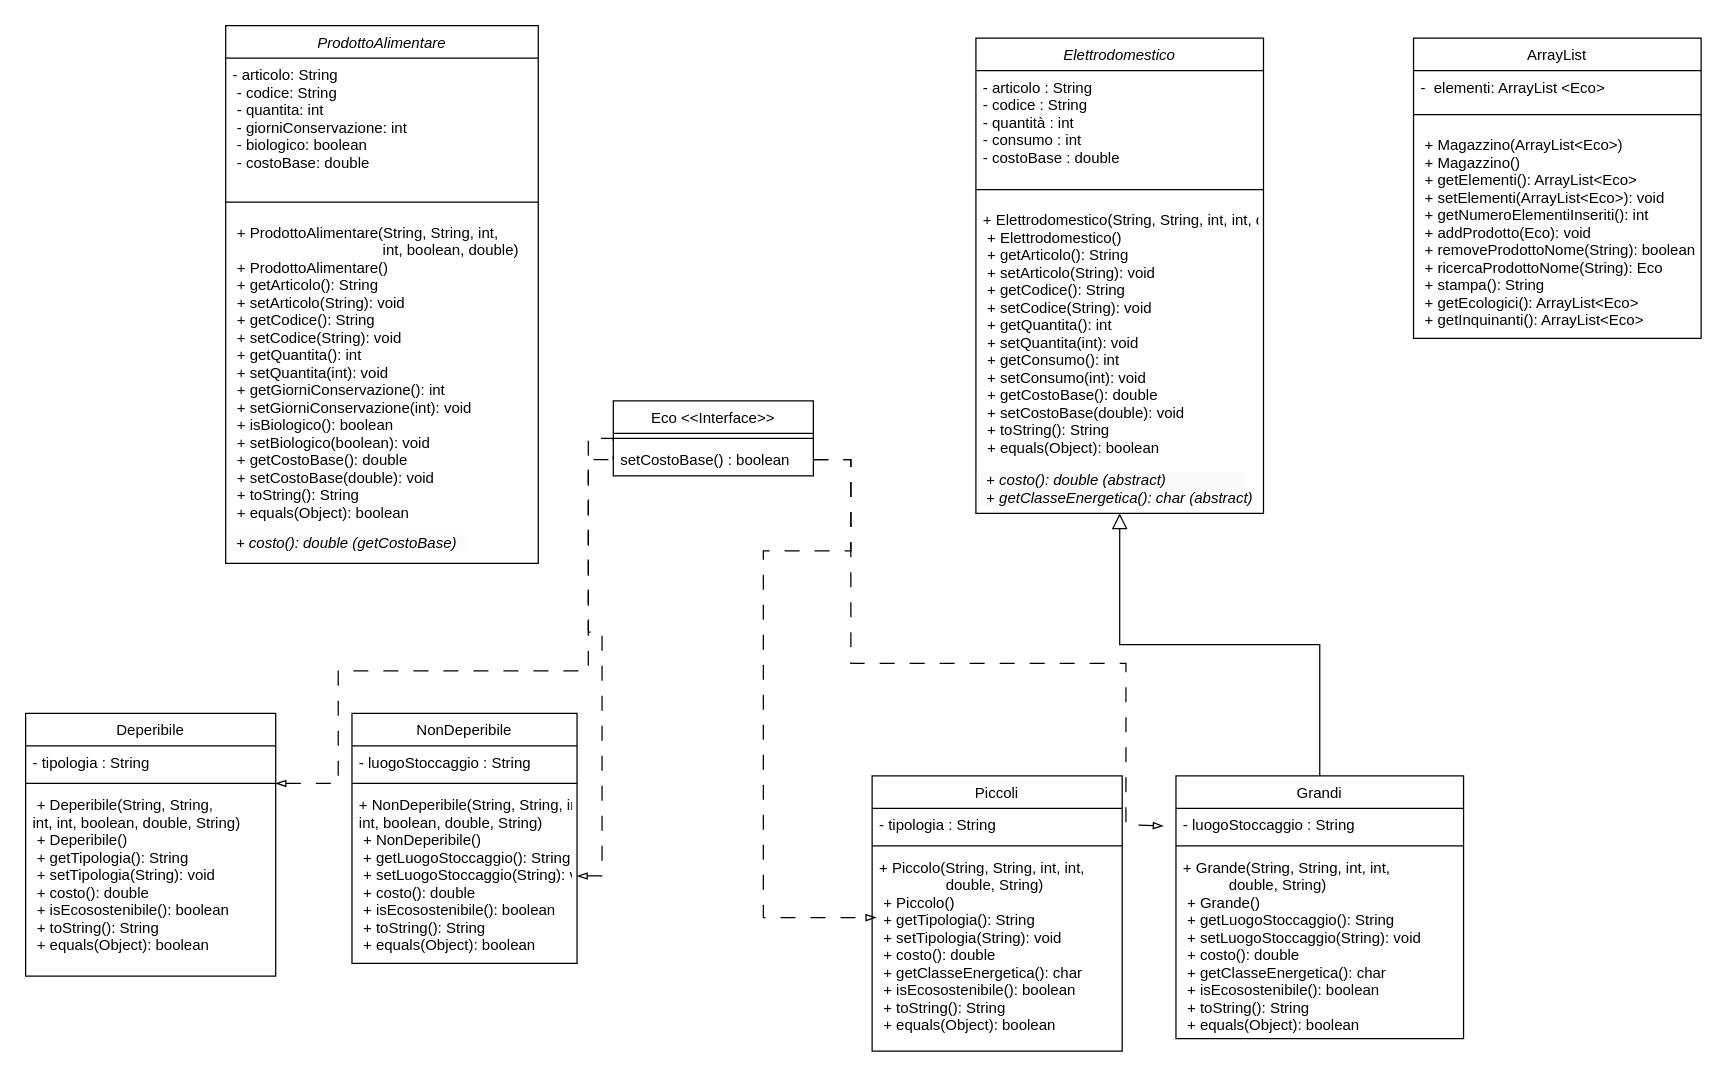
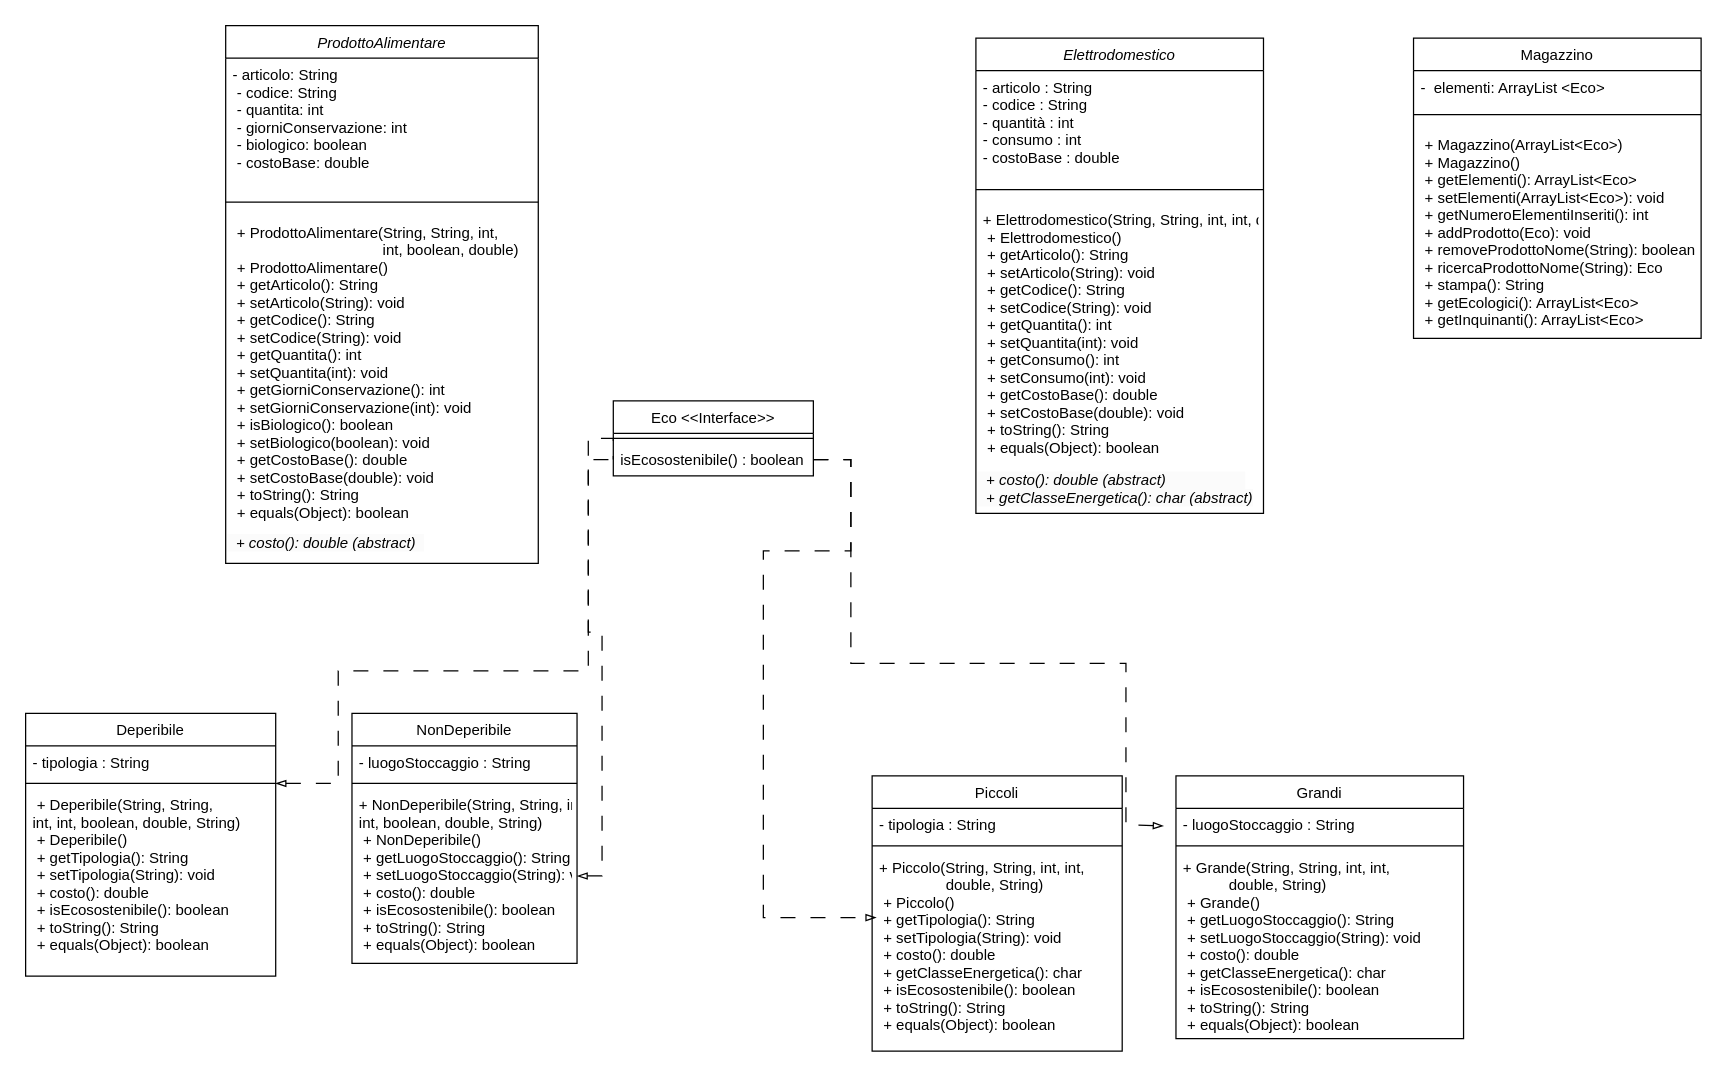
(1556, 55) -> (1556, 55)
(713, 460) -> (722, 460)
(353, 543) -> (336, 543)
(1227, 644) -> none
